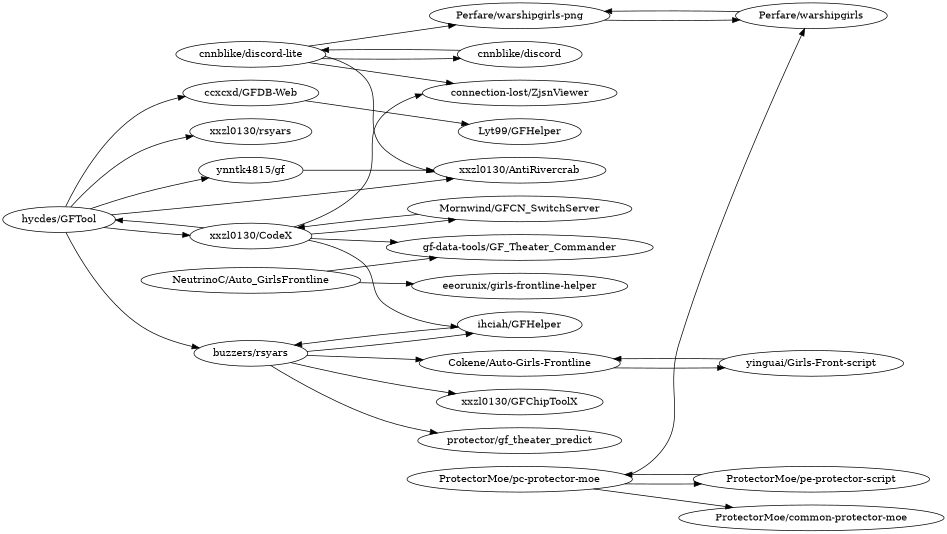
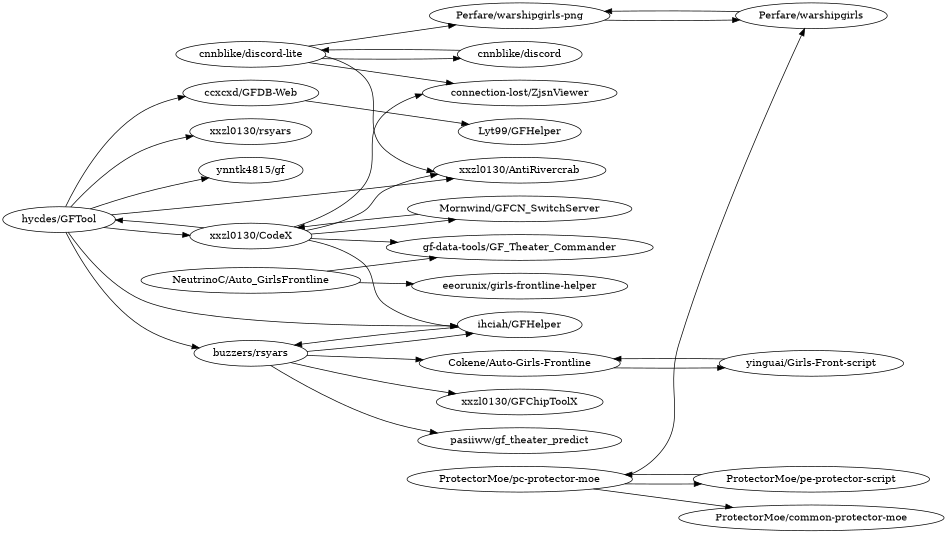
(365, 170) -> (370, 206)
none -> (245, 319)
(520, 441) -> (520, 441)
